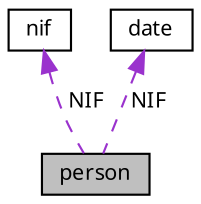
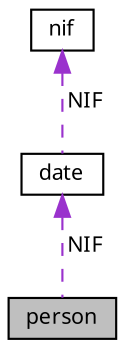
(63, 114) -> (62, 113)
